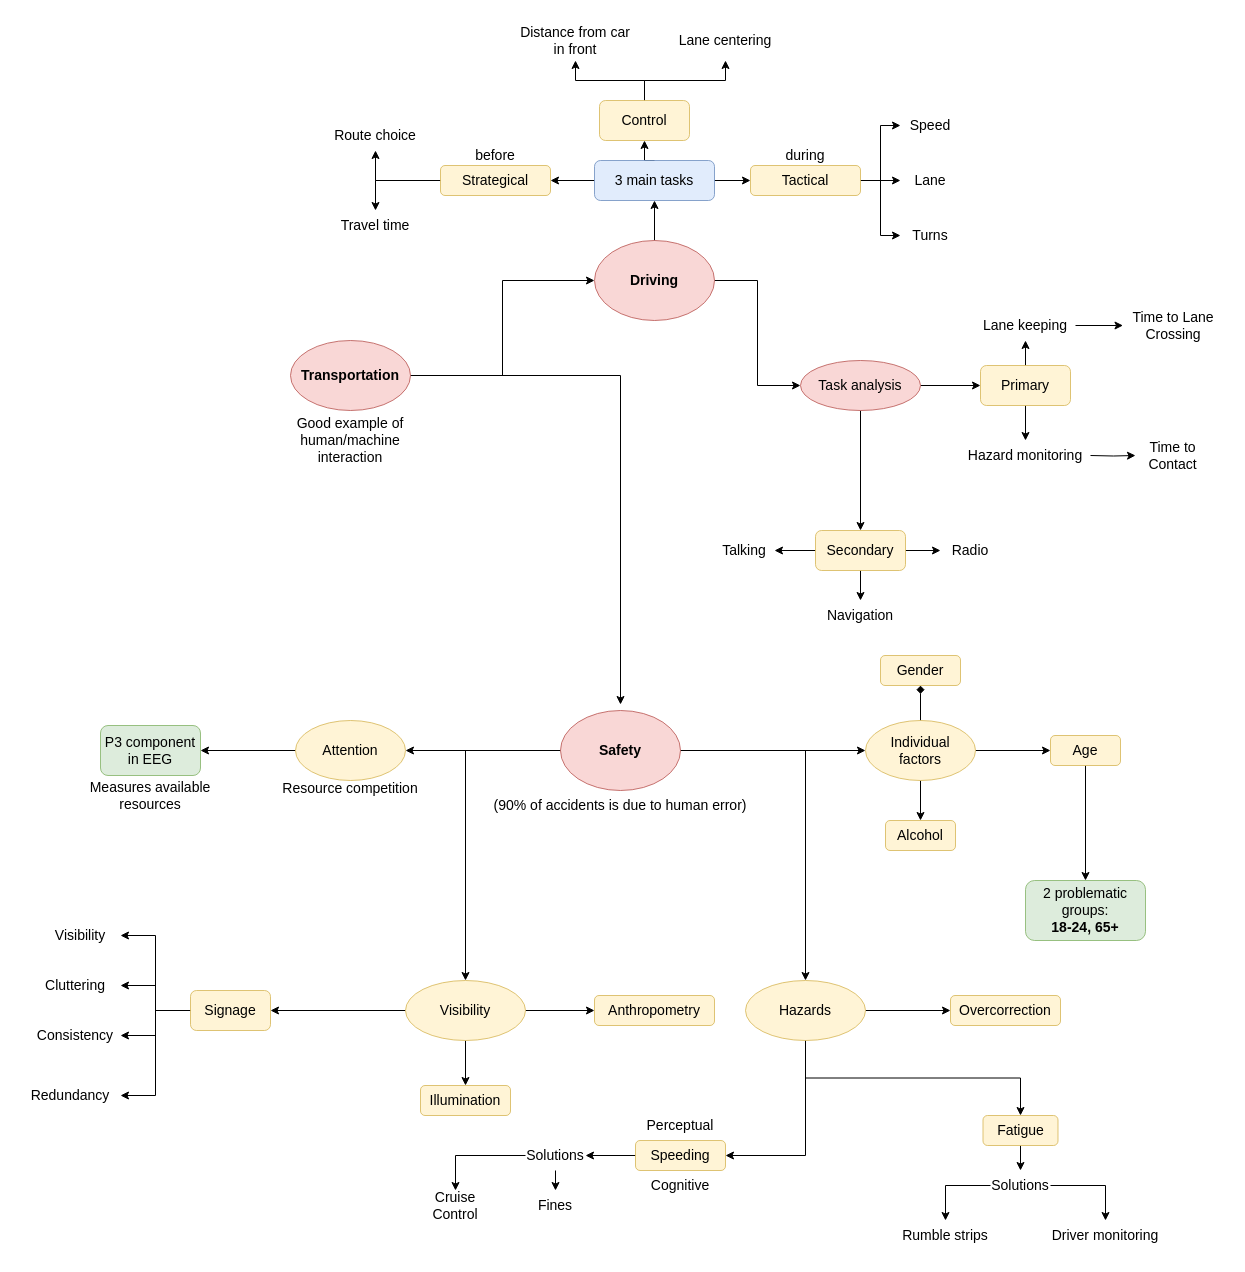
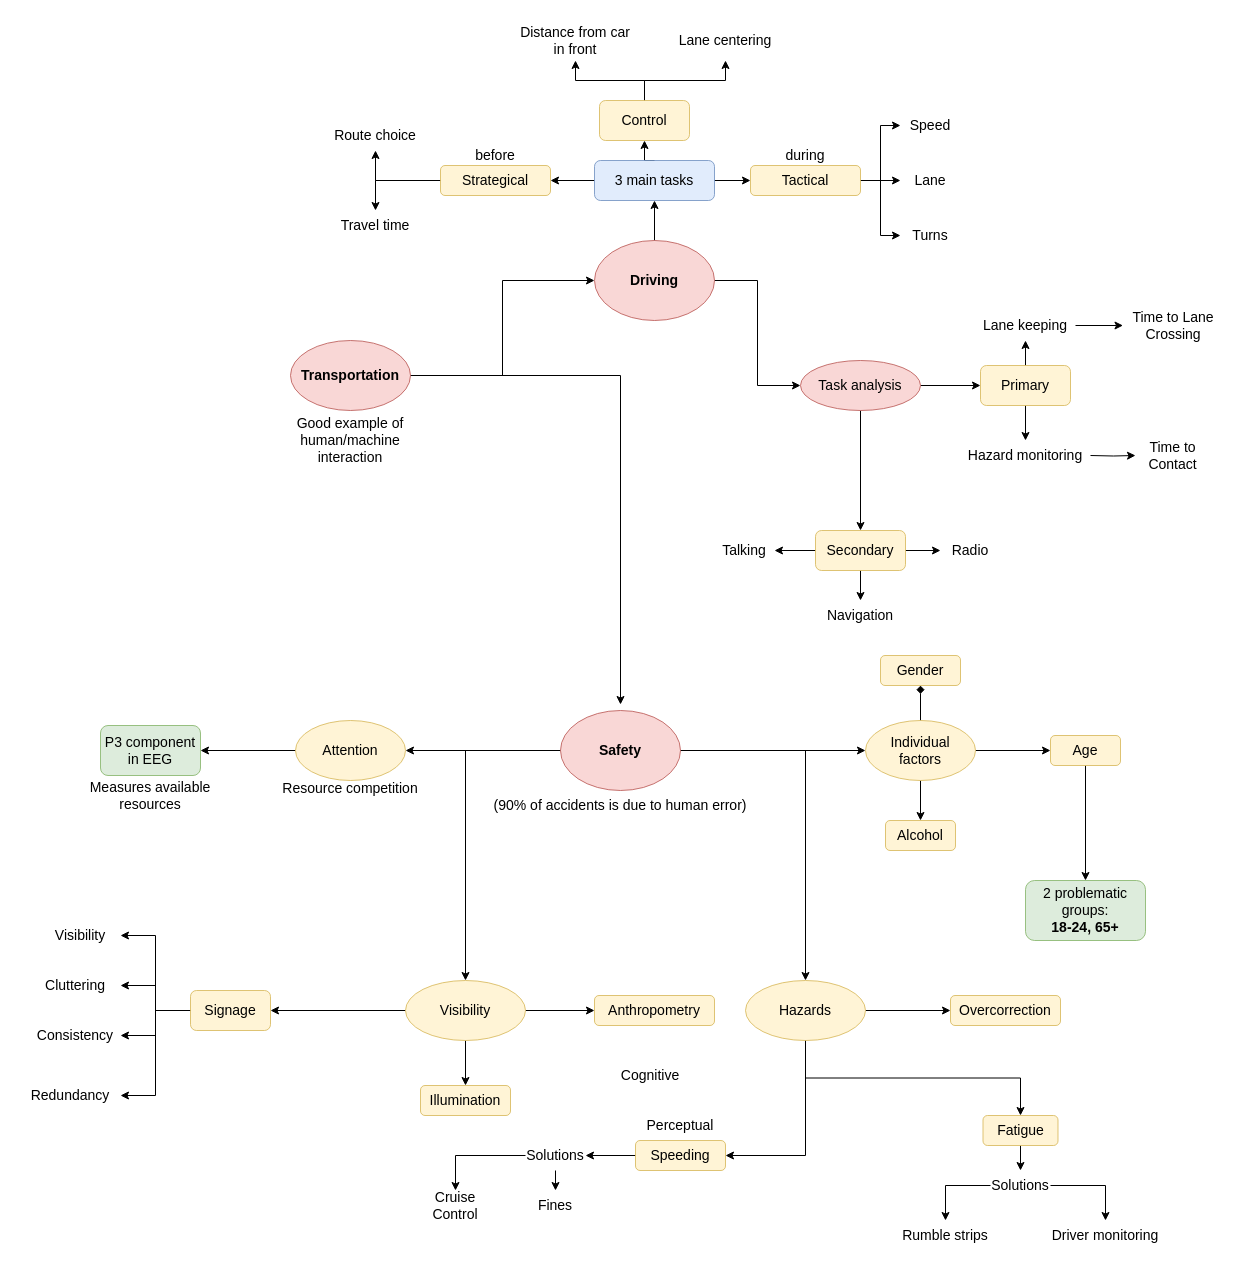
(681, 1186) -> (651, 1076)
